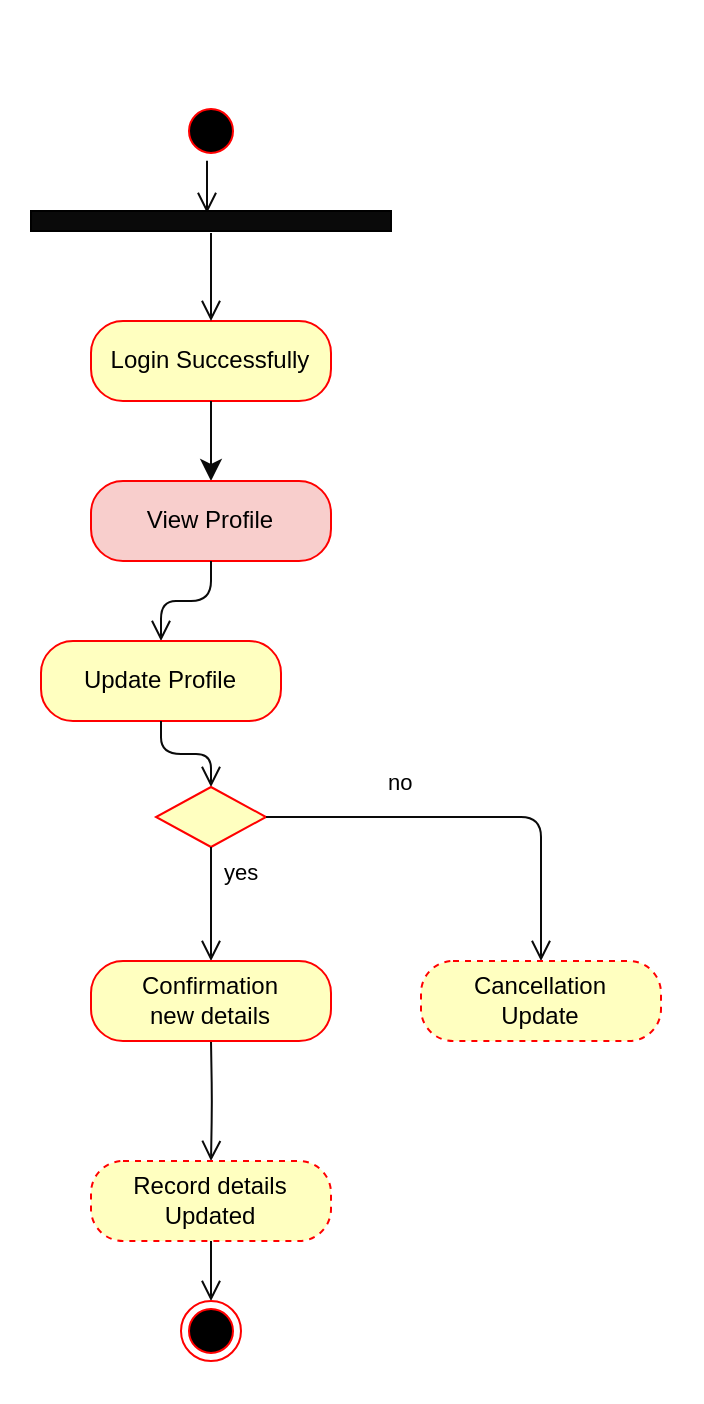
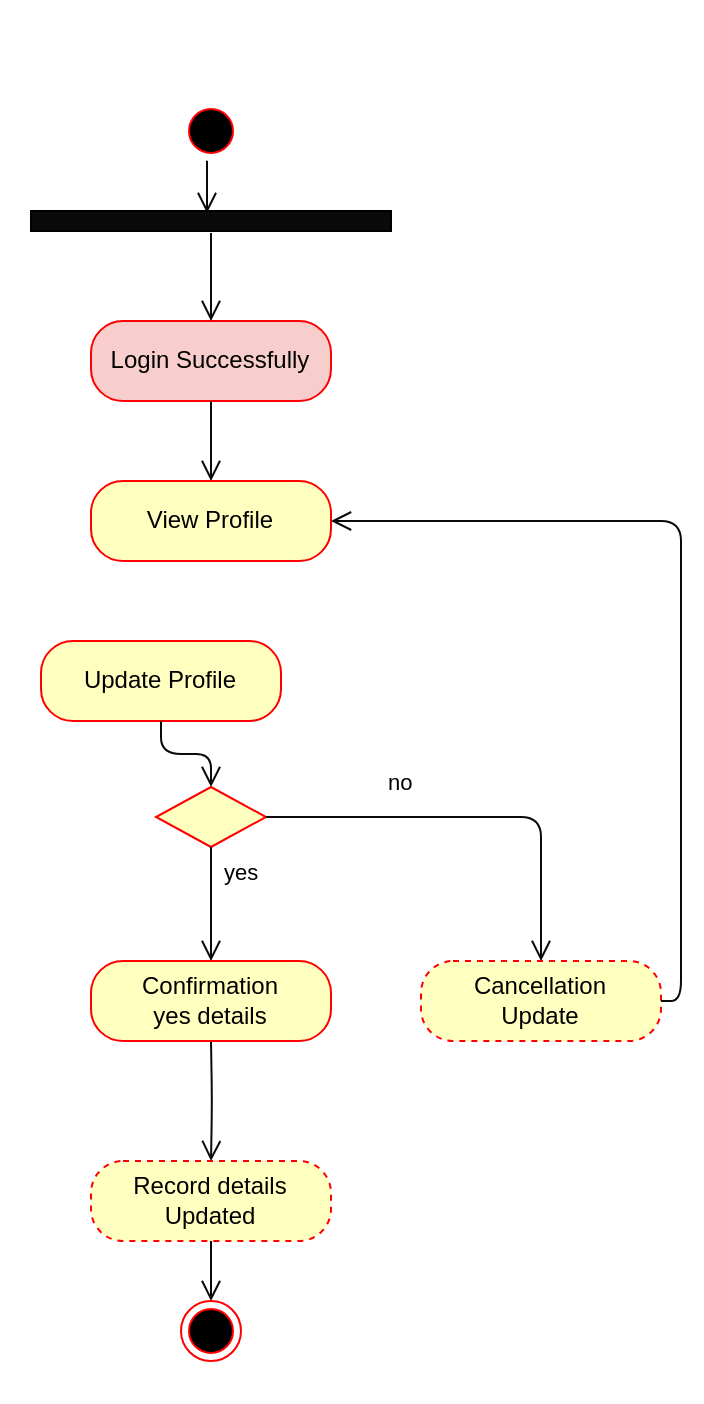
(211, 361) -> (211, 361)
(211, 463) -> (211, 467)
(211, 521) -> (211, 521)
none -> (681, 600)
(187, 601) -> none
(211, 1001) -> (211, 1001)
